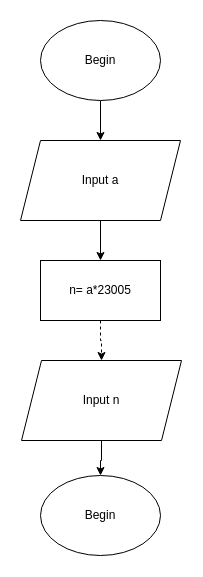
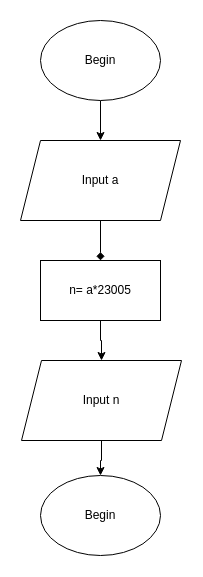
(101, 252) -> (101, 252)
(101, 338) -> (101, 338)
